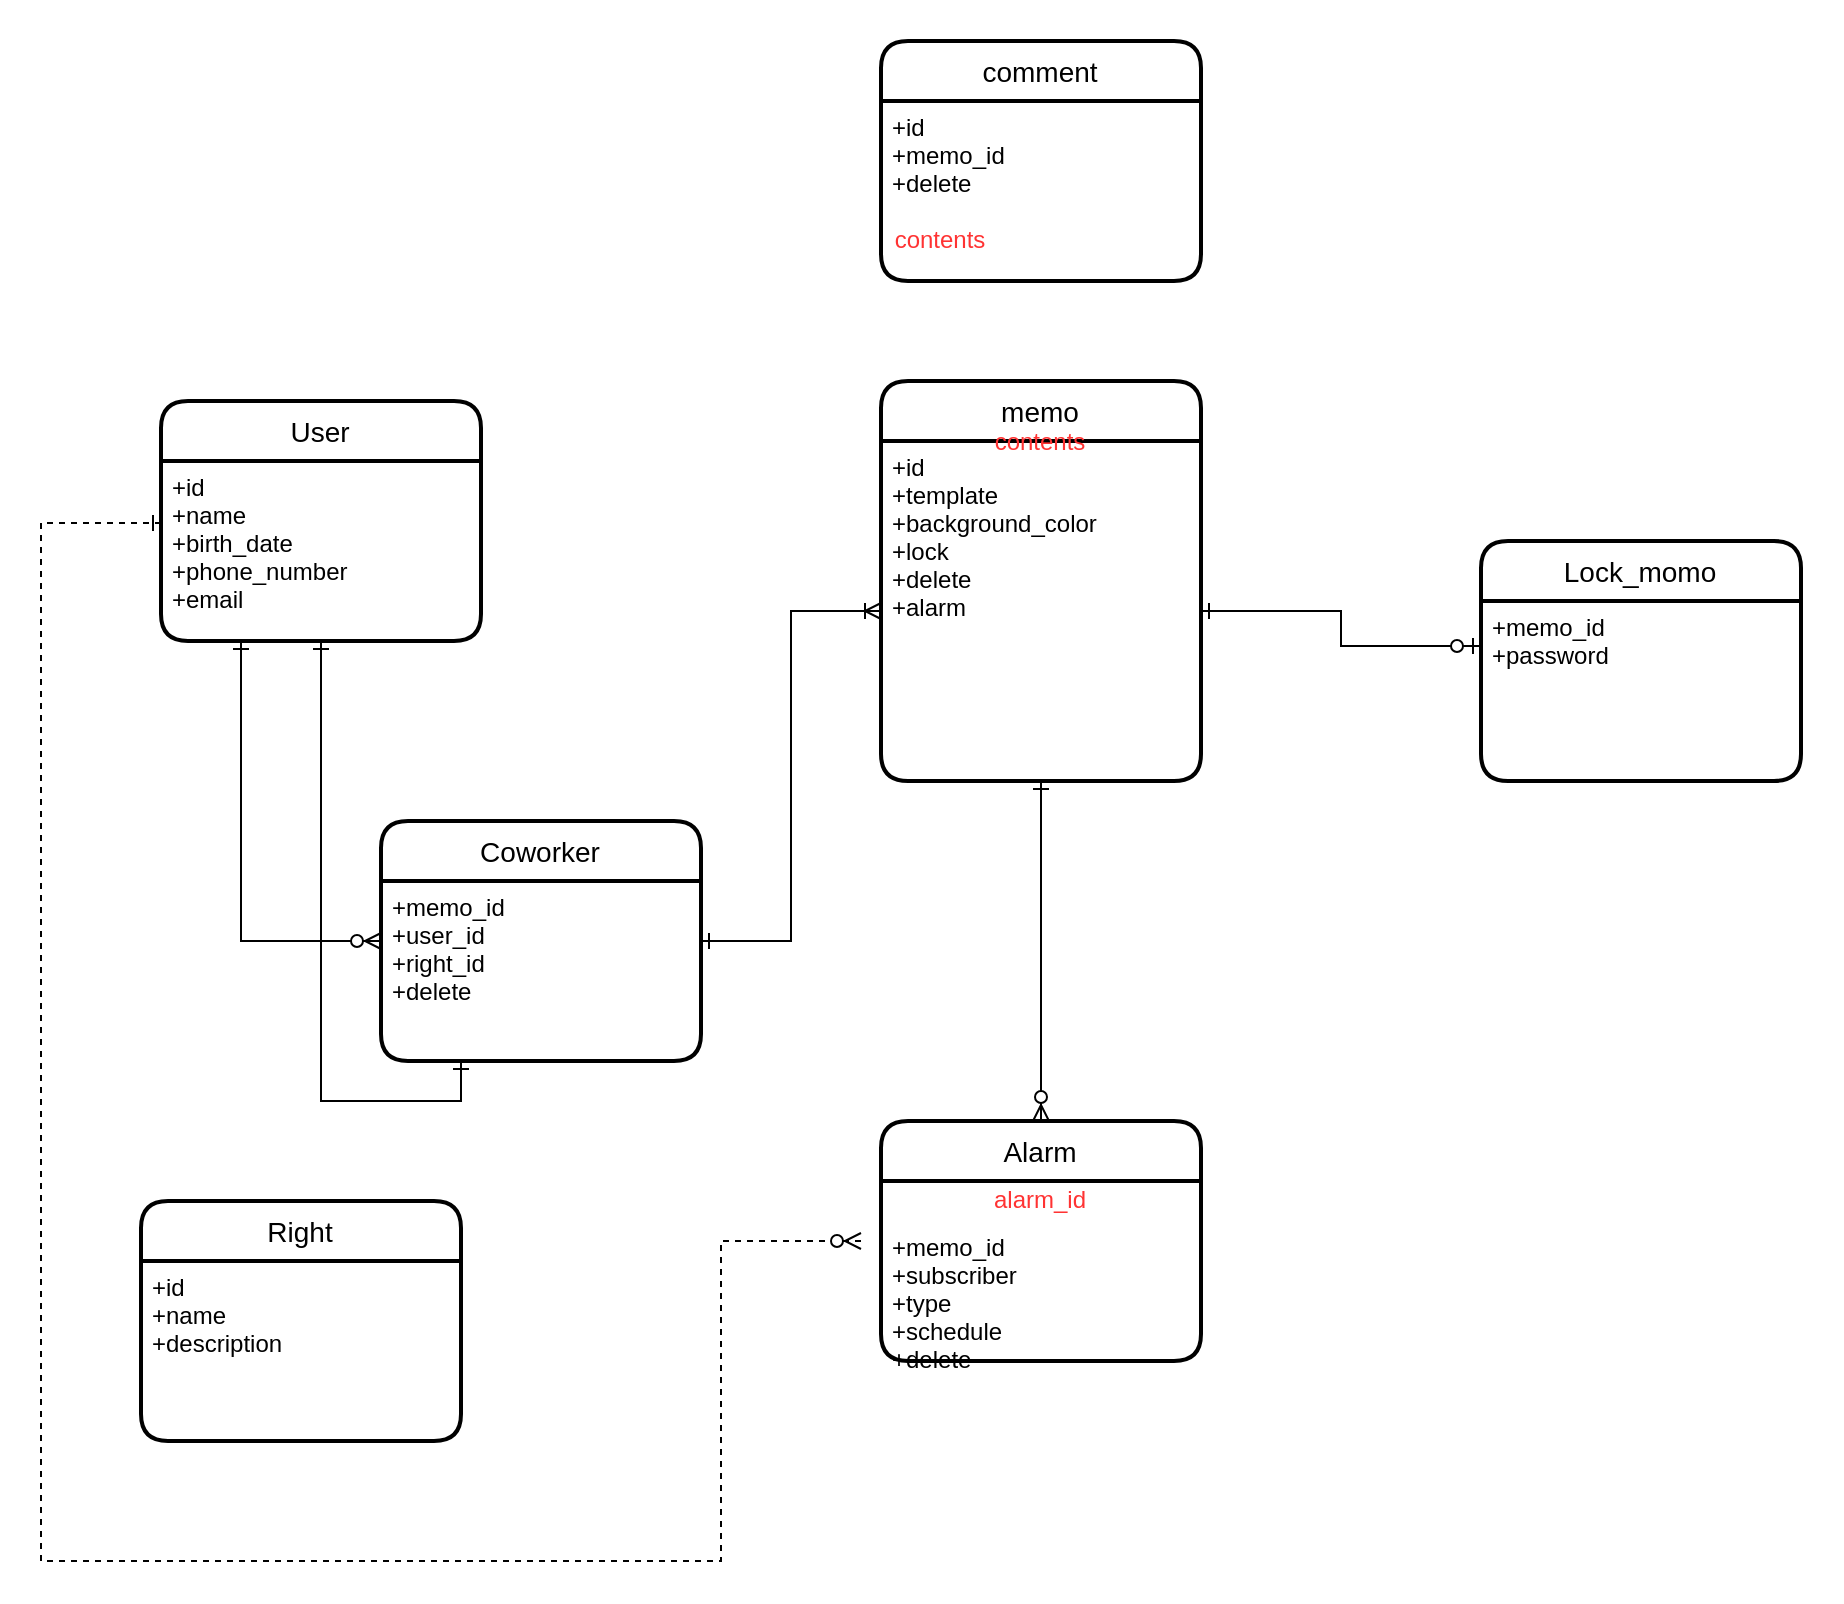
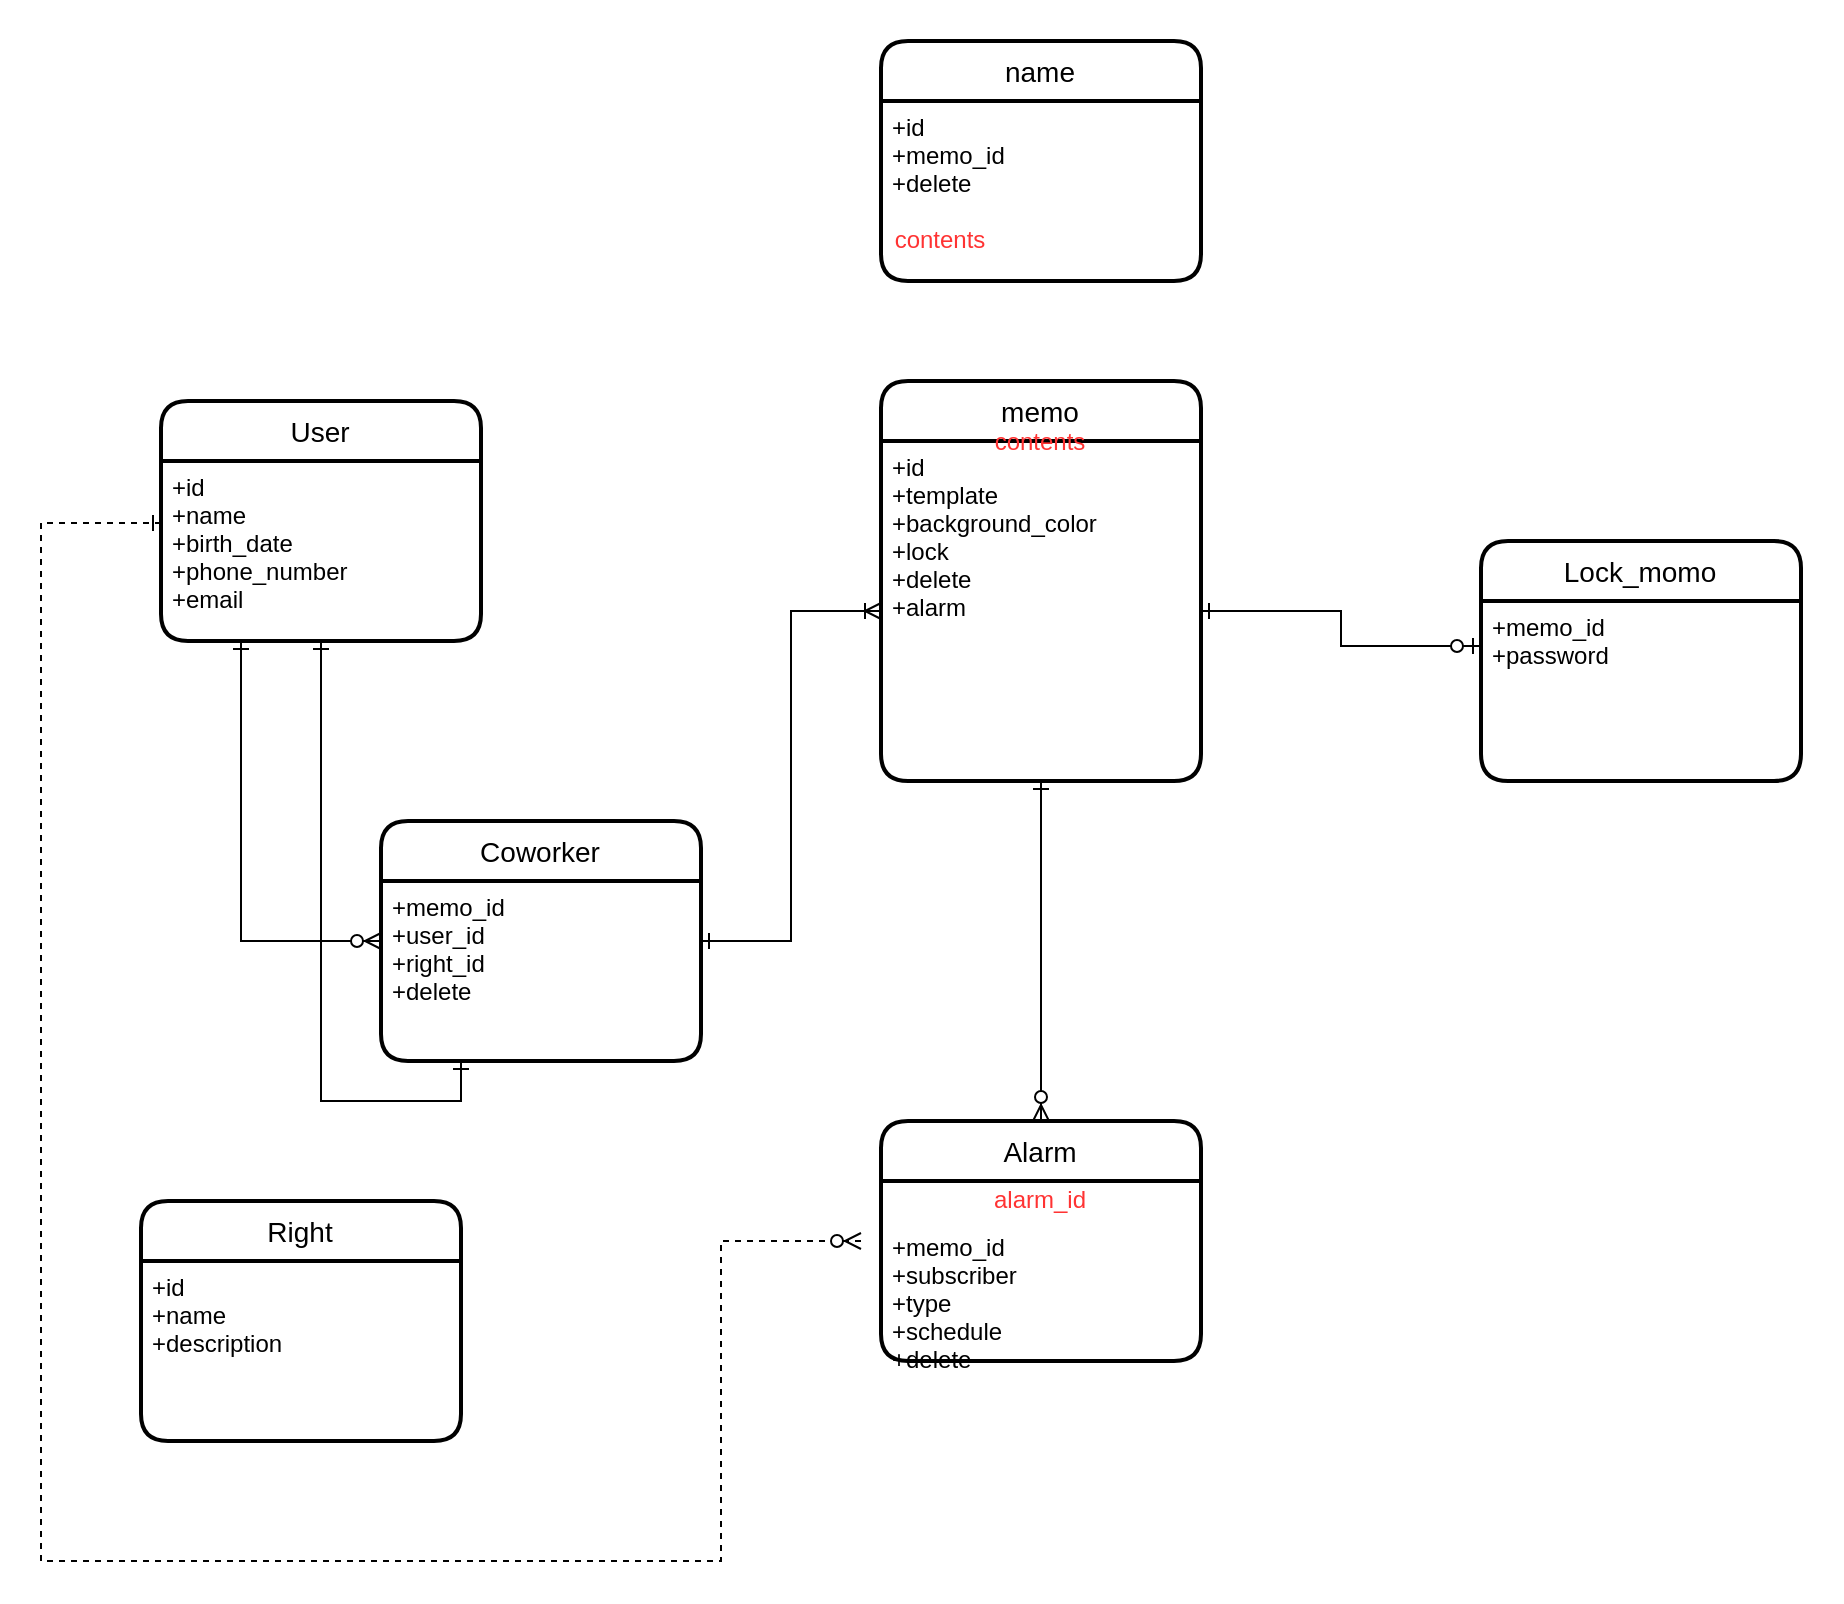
(1040, 73) -> (1040, 73)
